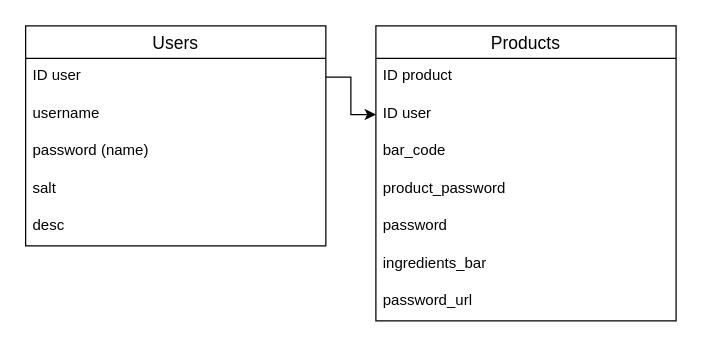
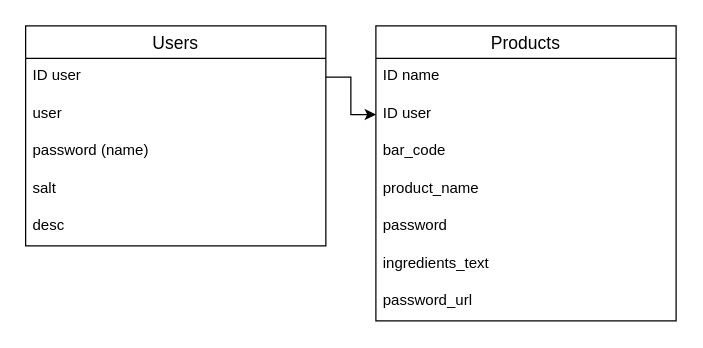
(423, 75) -> (410, 75)
(66, 113) -> (49, 113)
(450, 188) -> (433, 188)
(442, 263) -> (446, 263)
